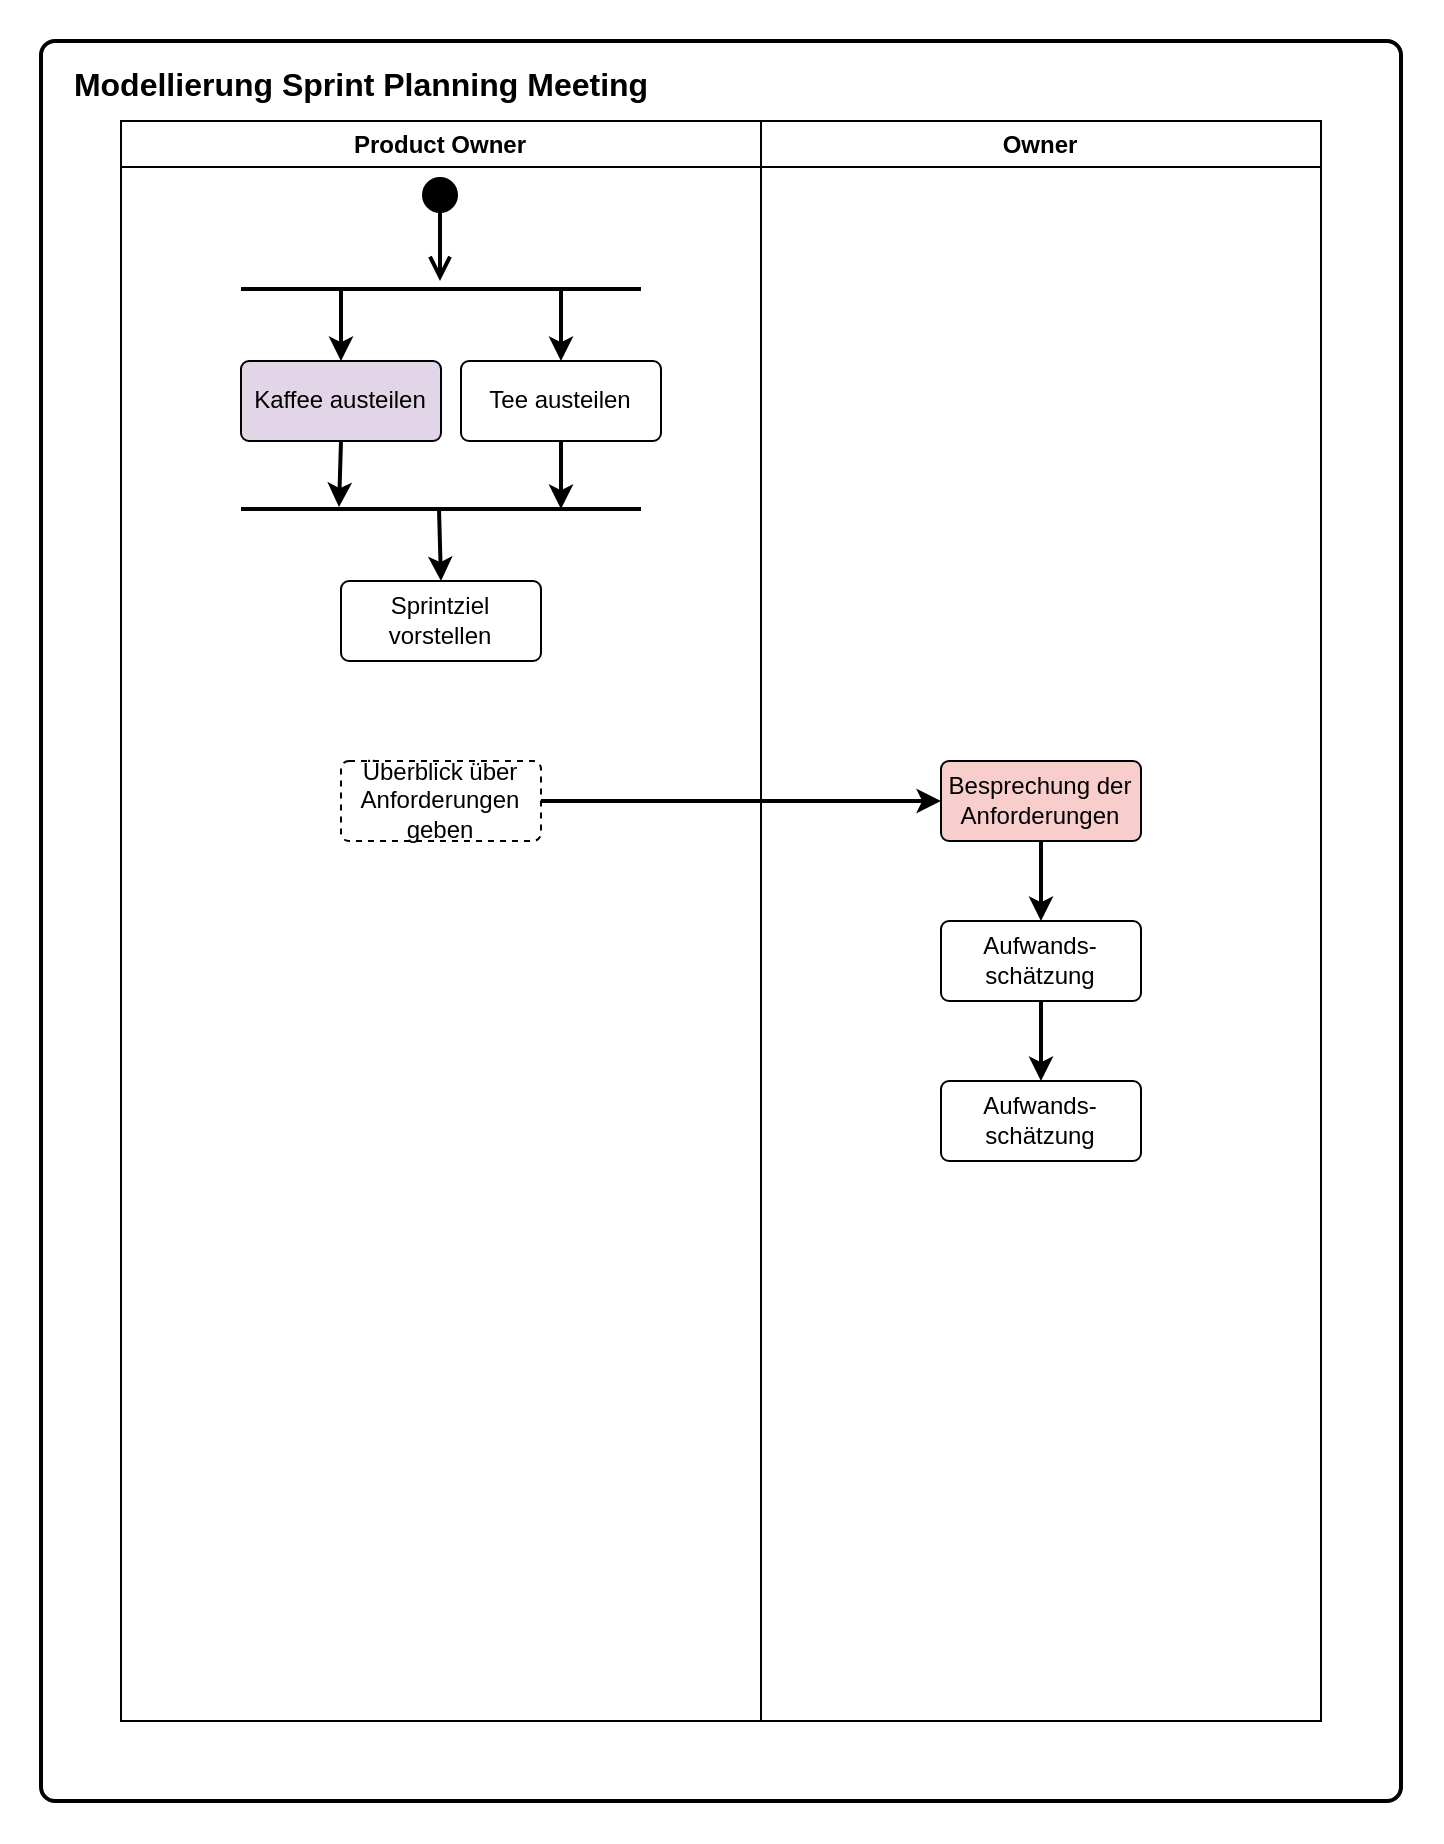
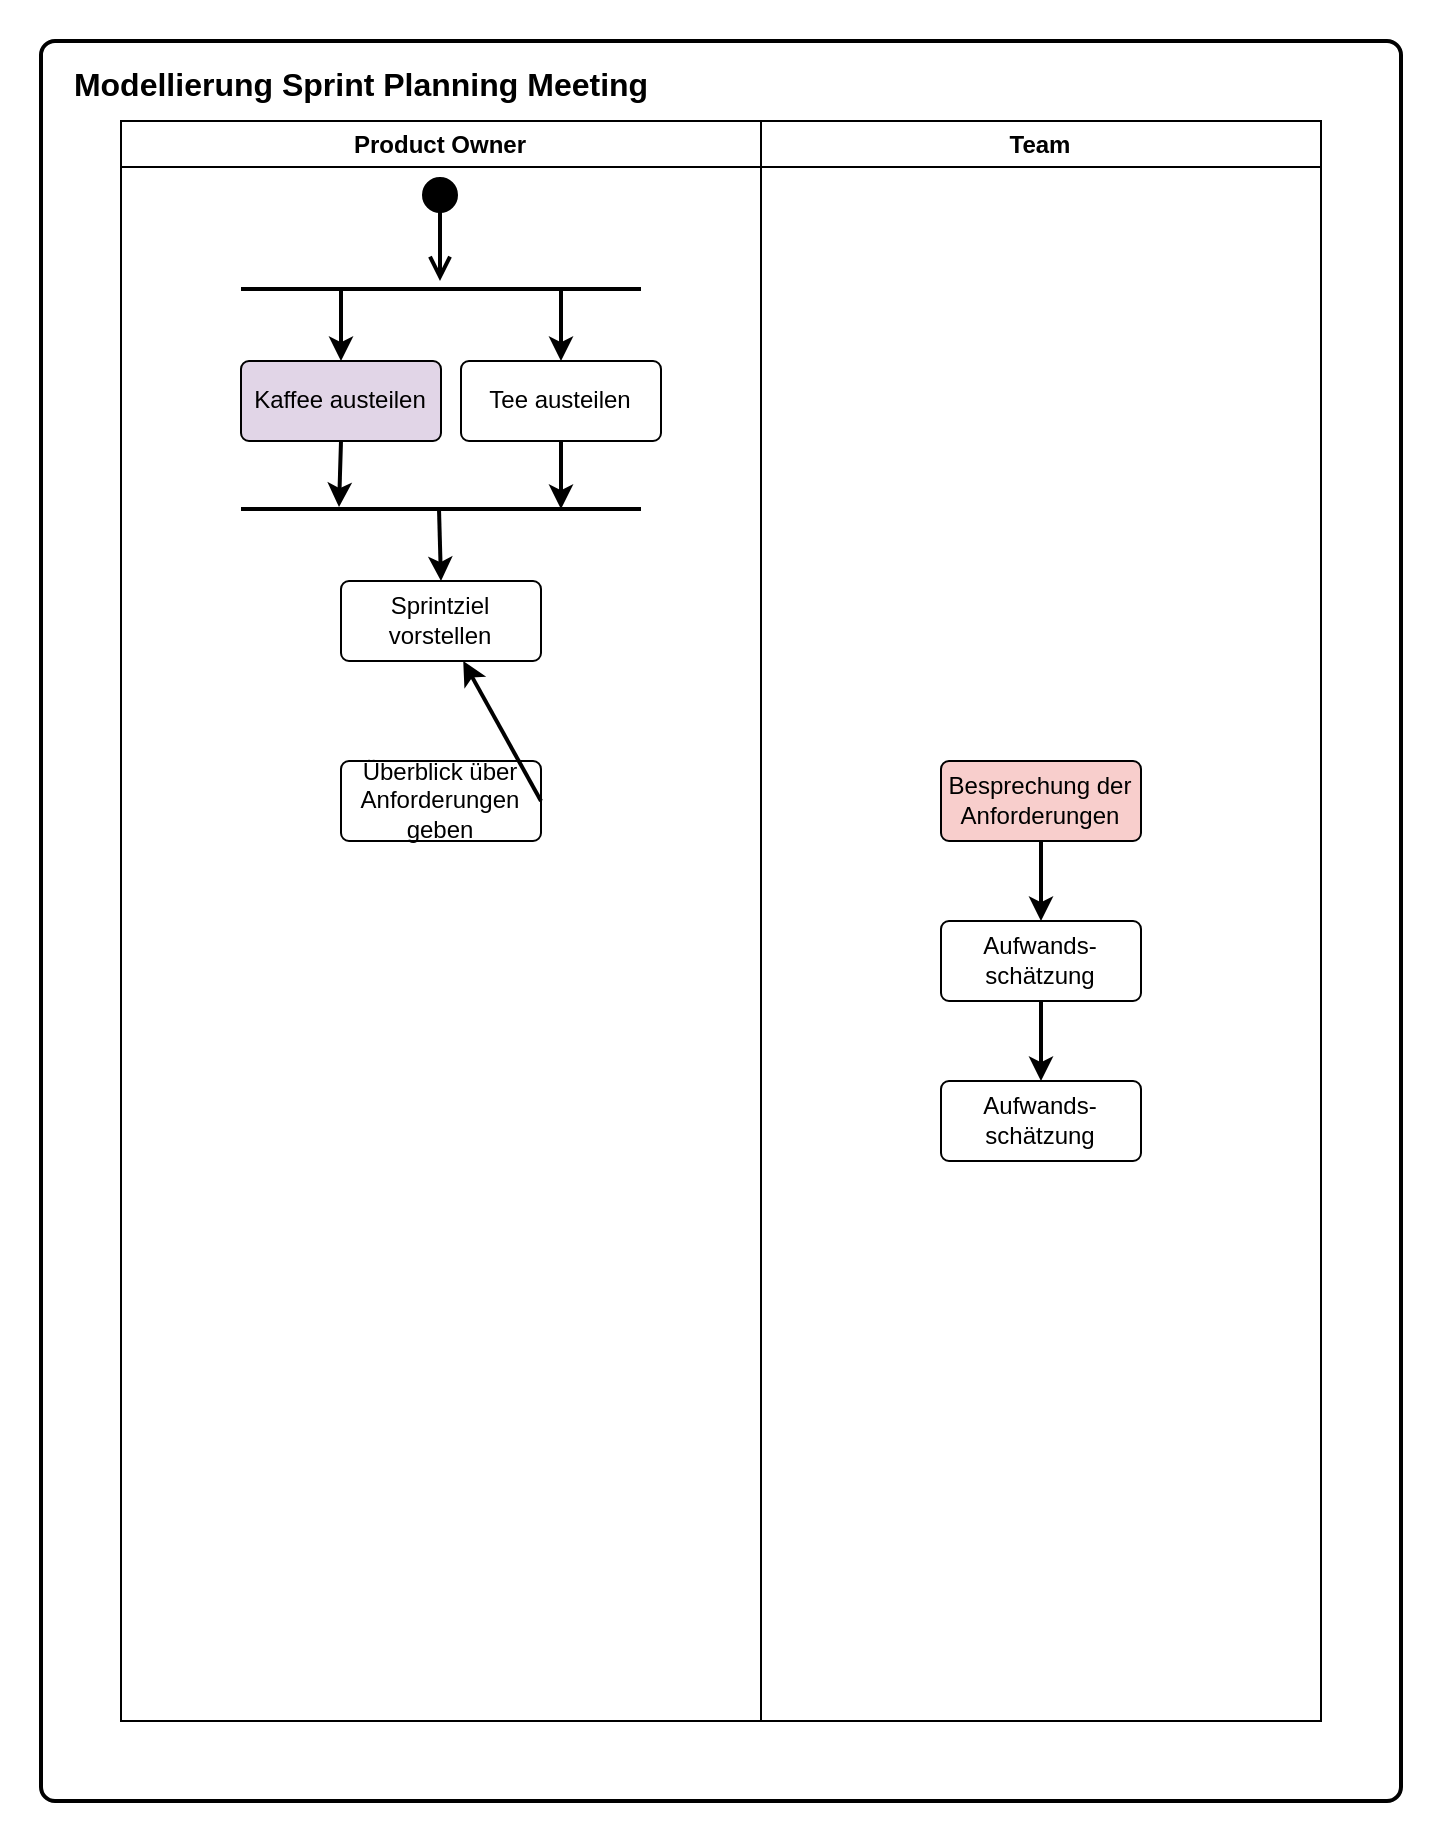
(1040, 145) -> (1040, 145)
(441, 801) -> (441, 801)
(649, 801) -> (506, 739)
